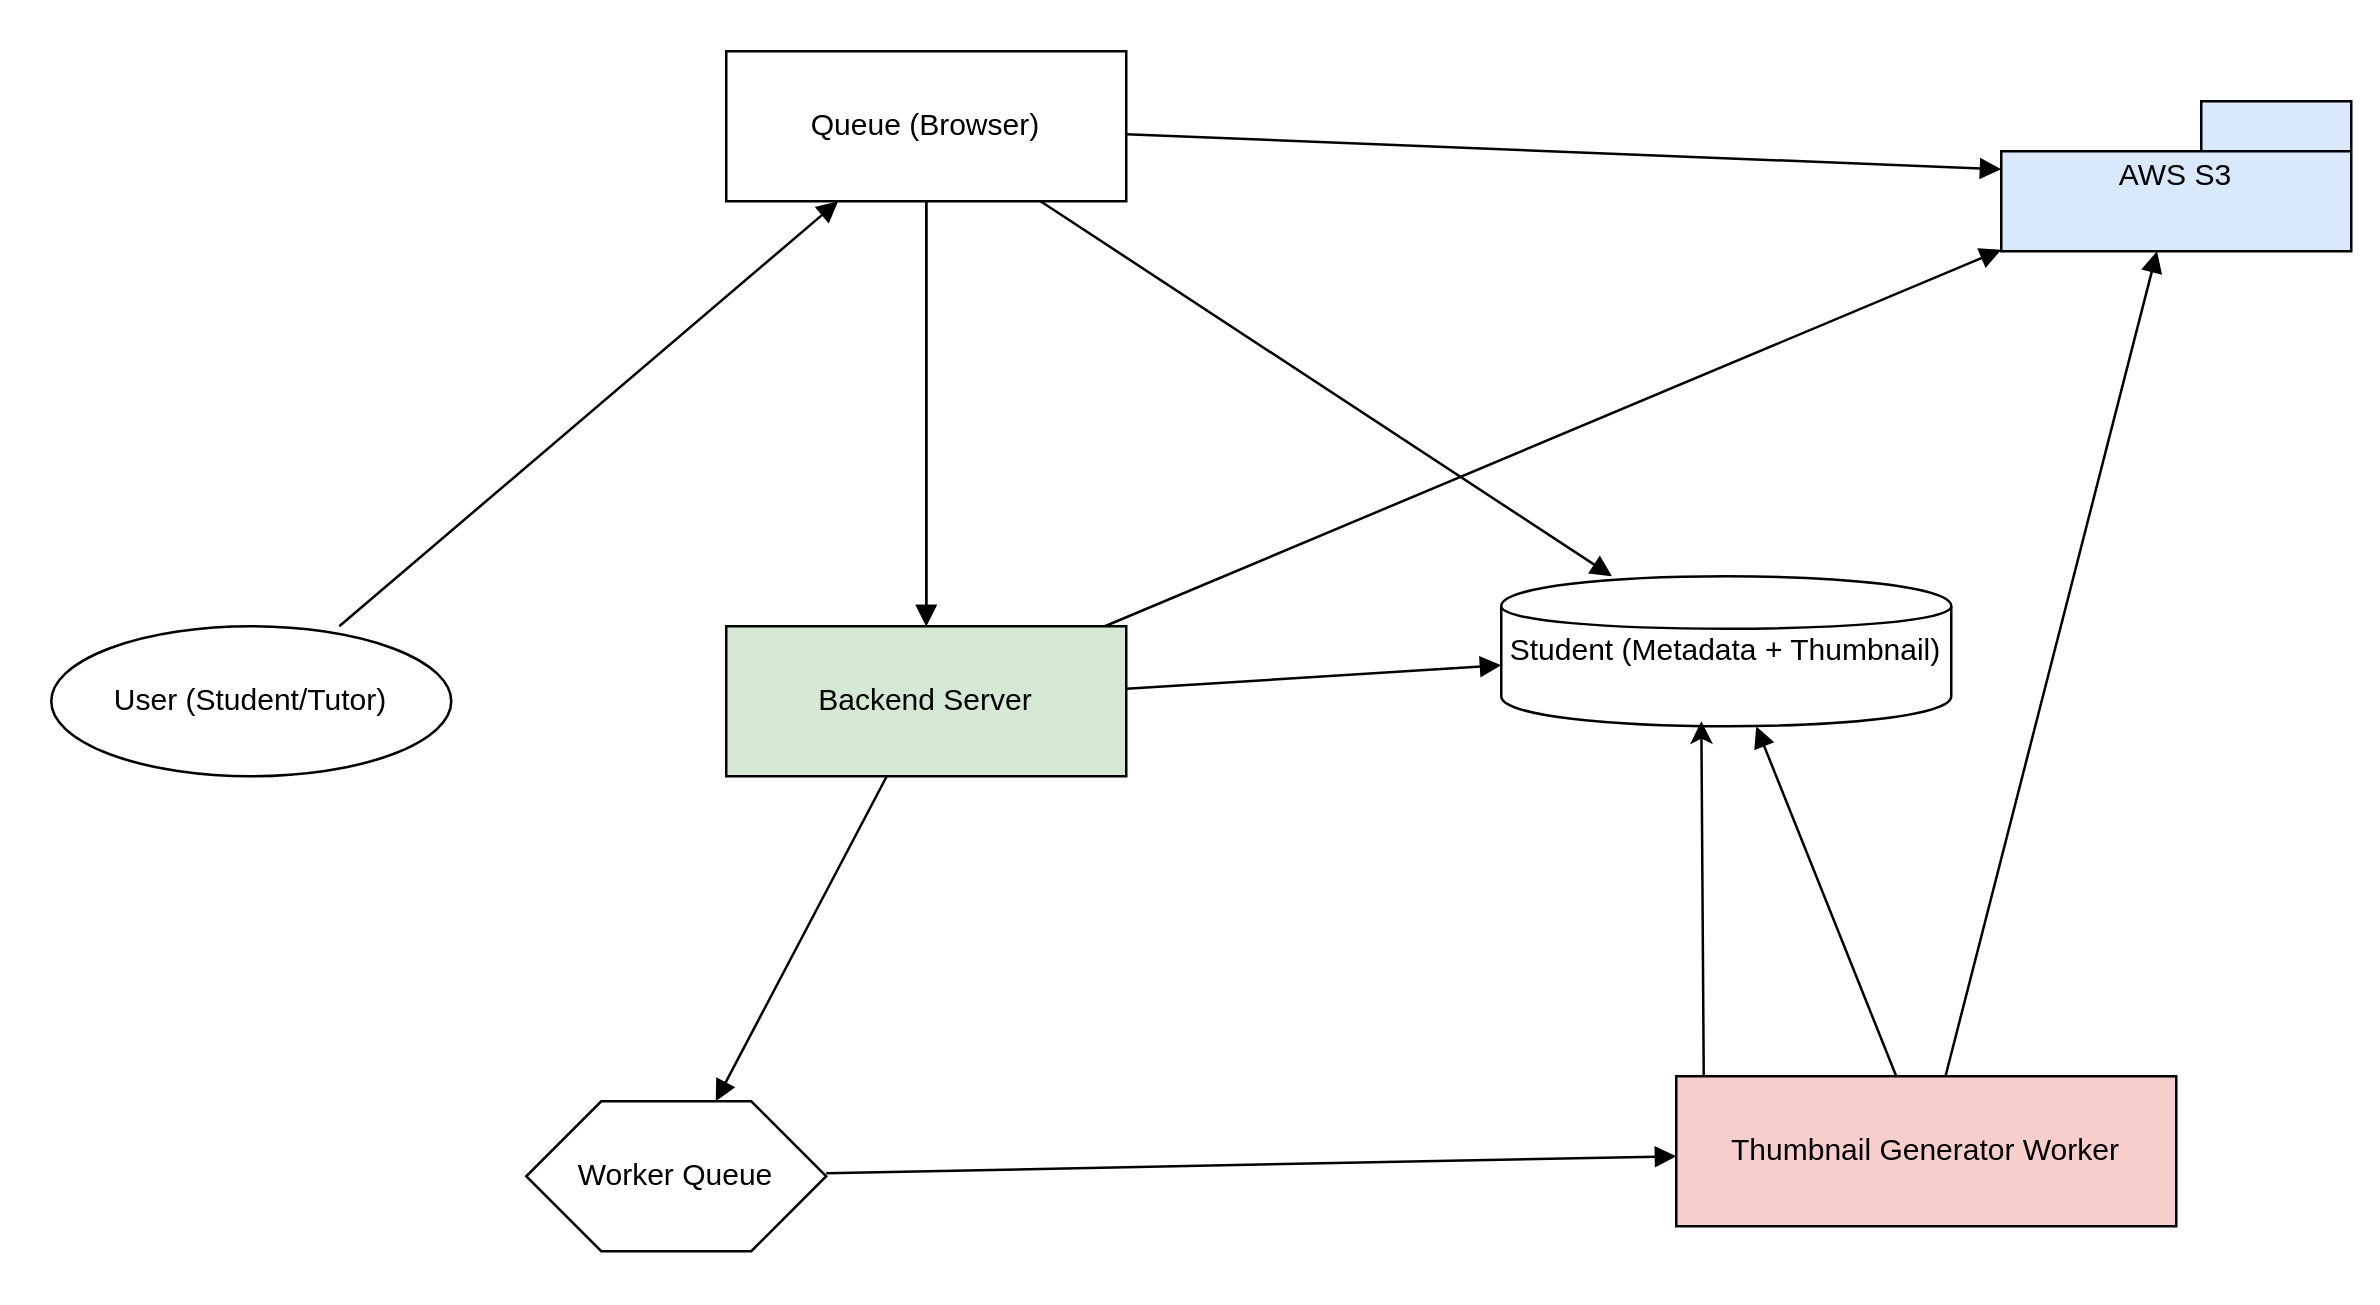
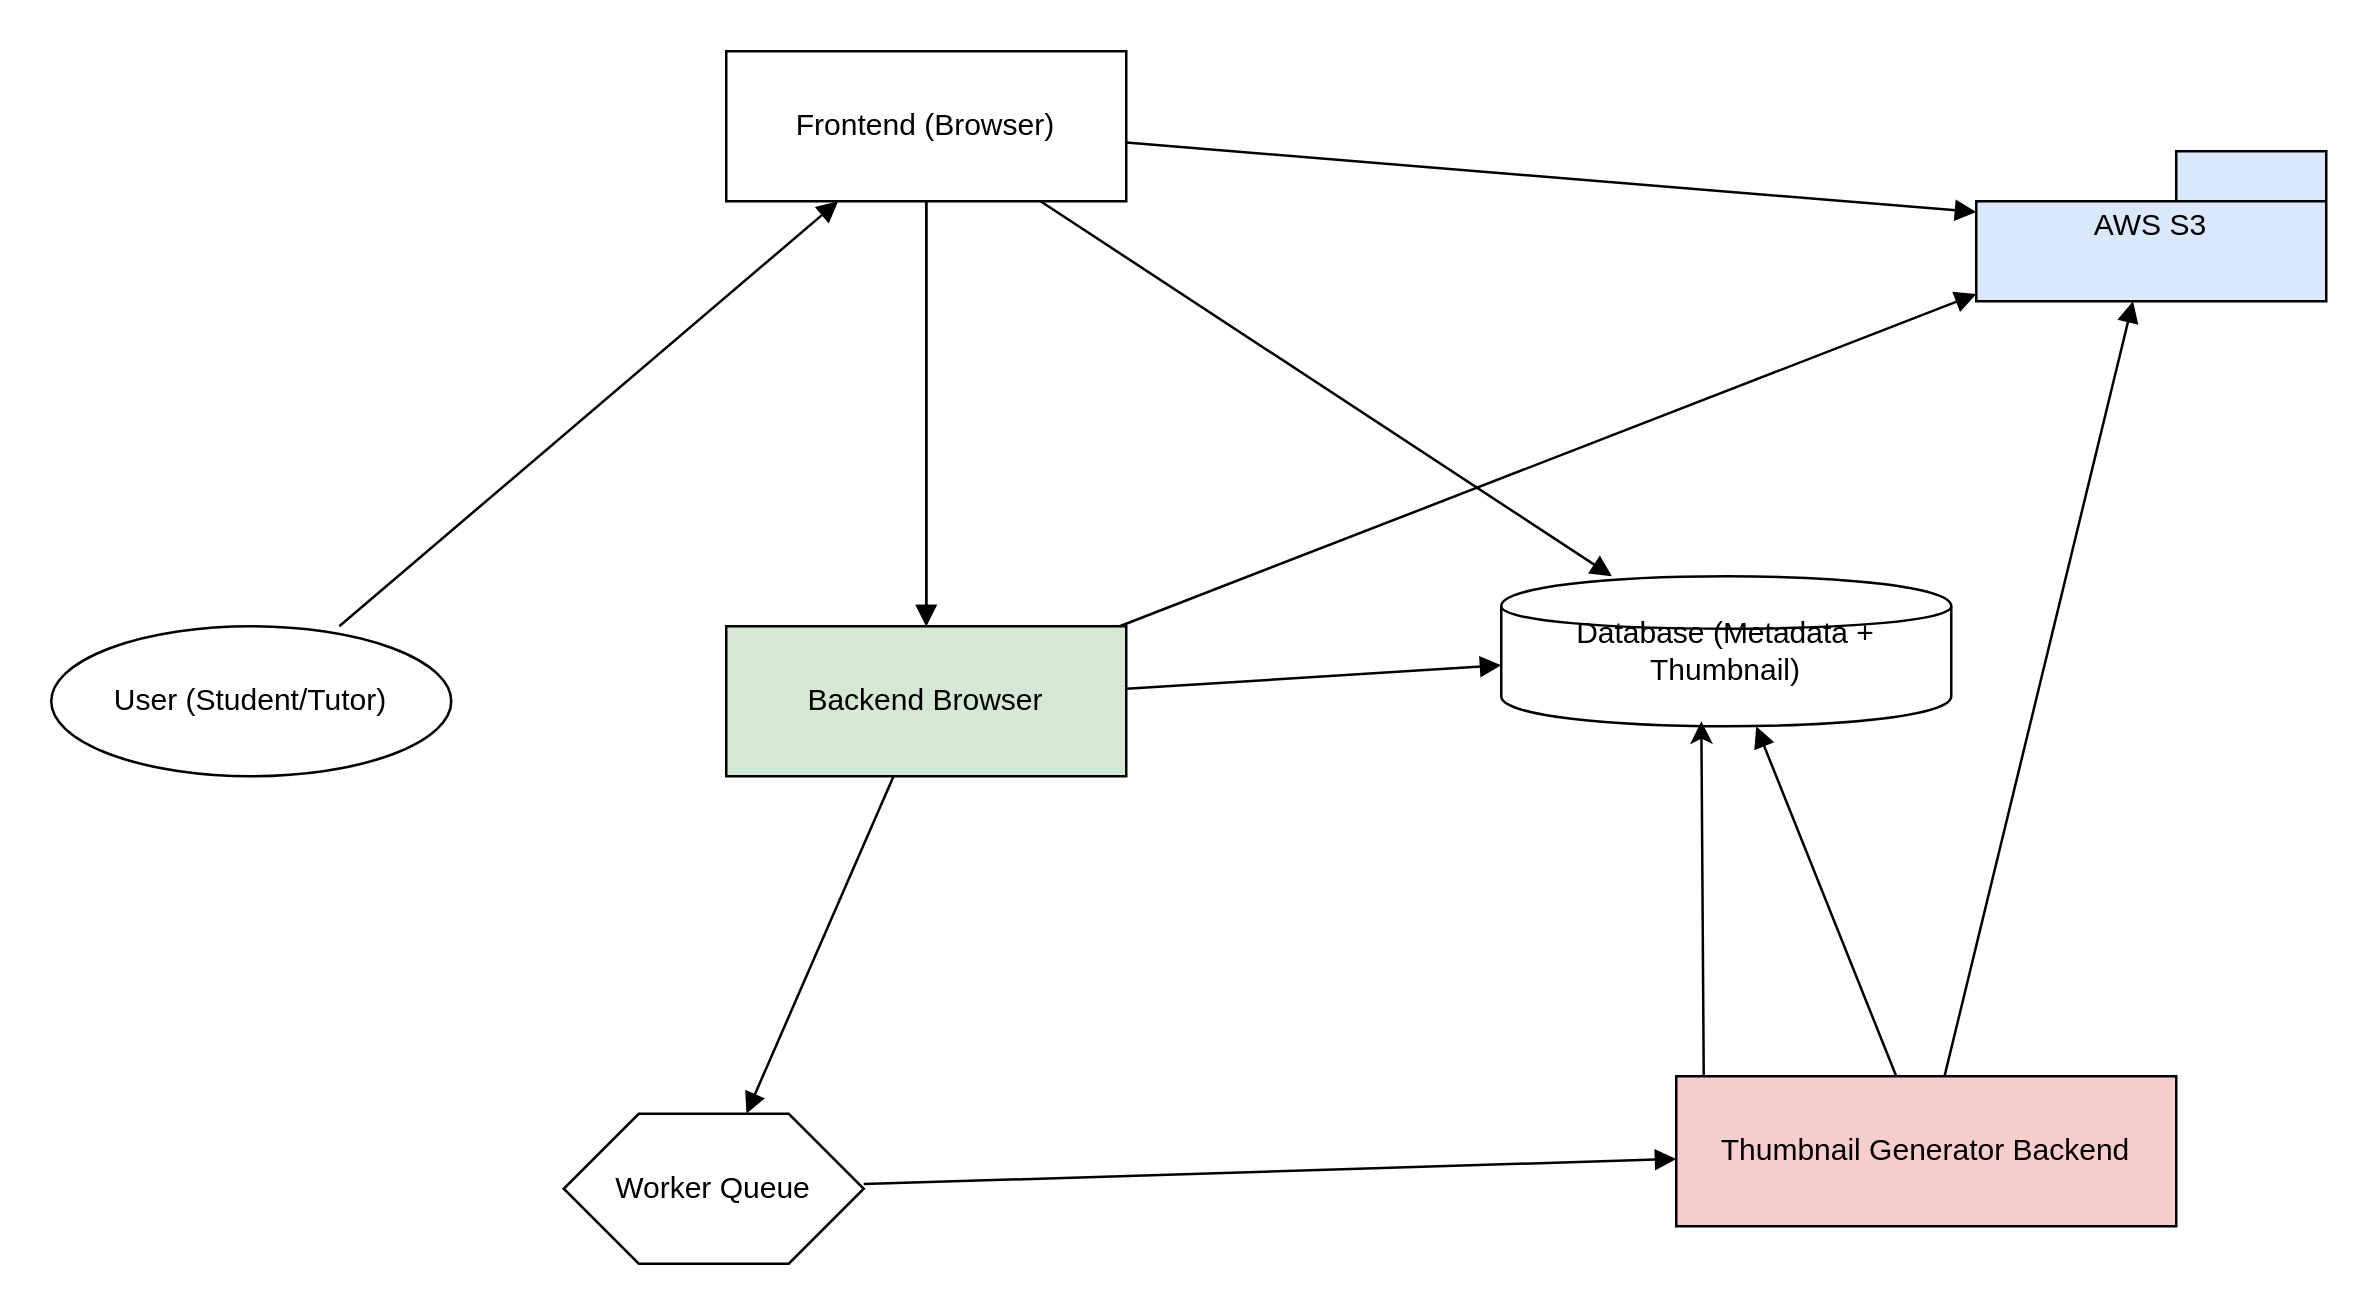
(926, 126) -> (926, 126)
(2176, 176) -> (2151, 226)
(1726, 651) -> (1726, 651)
(926, 701) -> (926, 701)
(1926, 1151) -> (1926, 1151)
(676, 1176) -> (714, 1189)
